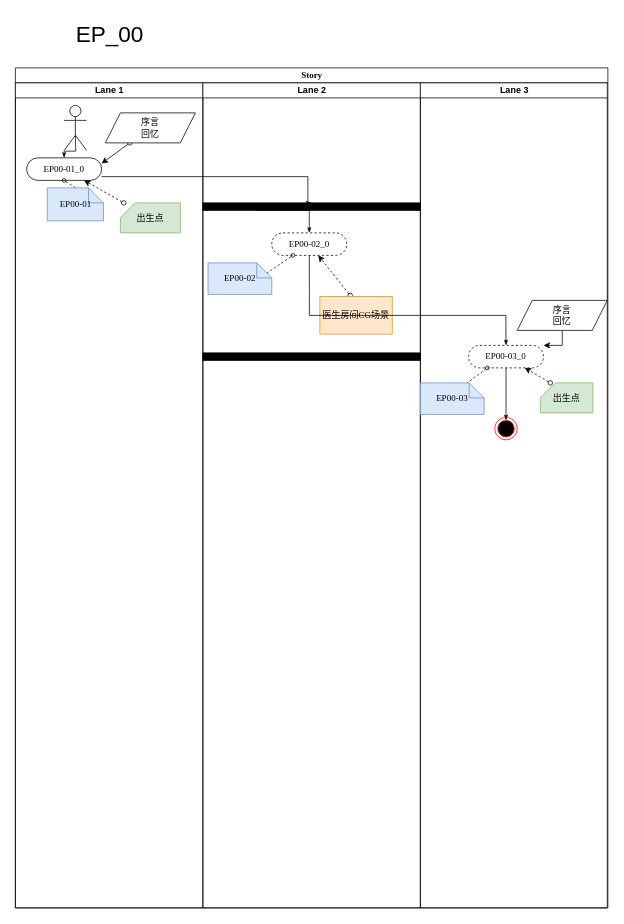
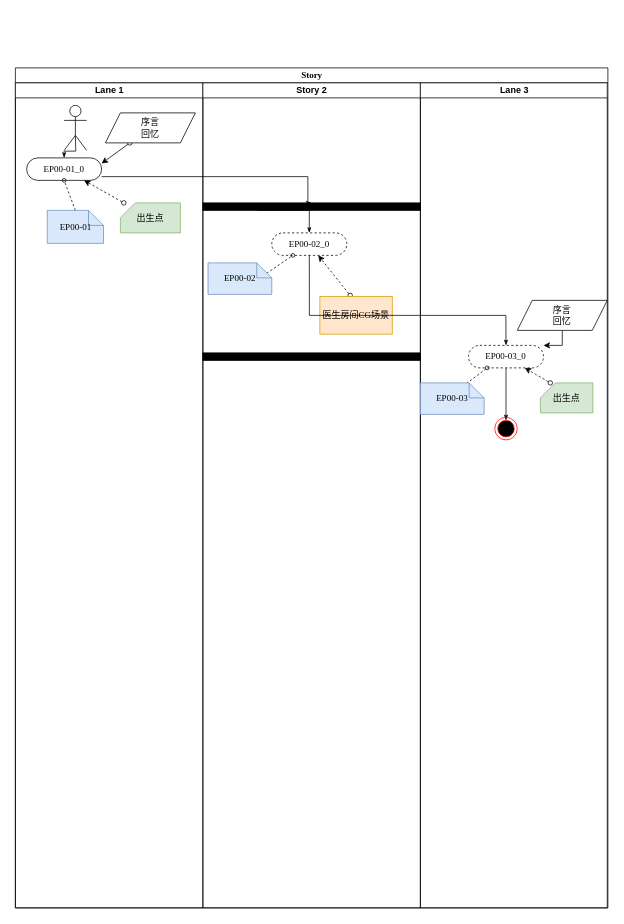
(110, 34) -> none
(312, 90) -> (312, 90)
(75, 204) -> (75, 227)
